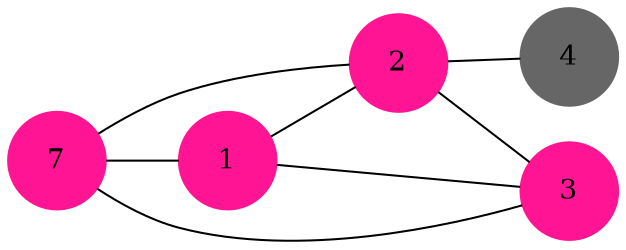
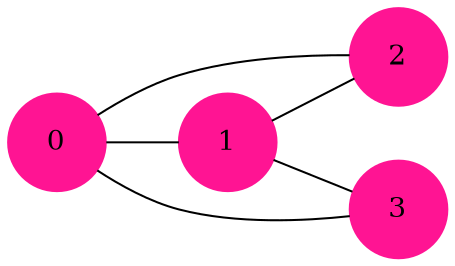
(569, 57) -> none
(484, 127) -> none
(57, 161) -> (57, 142)
